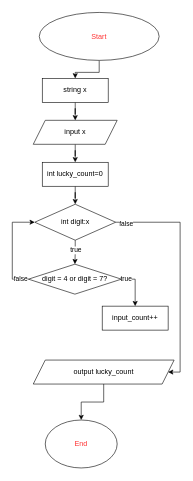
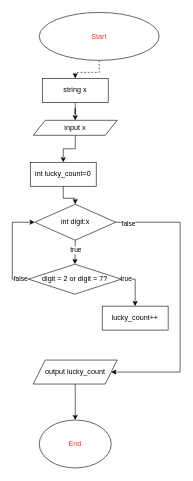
(92, 72) -> (92, 72)
(75, 132) -> (75, 128)
(75, 174) -> (63, 174)
(75, 279) -> (75, 279)
(135, 318) -> (135, 318)
(104, 372) -> (75, 372)
(81, 444) -> (75, 444)
